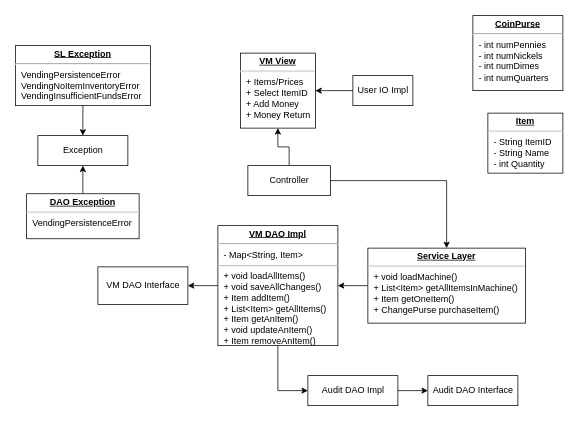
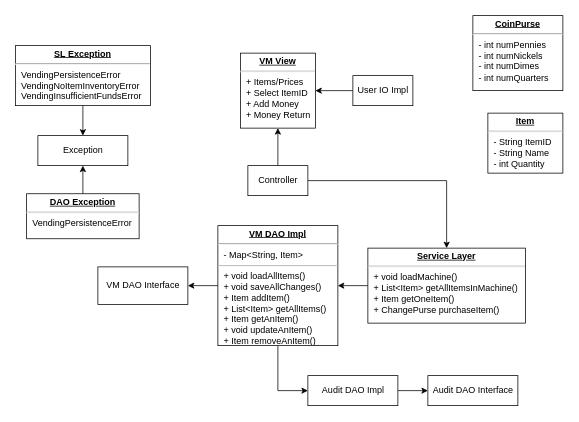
(289, 180) -> (278, 180)
